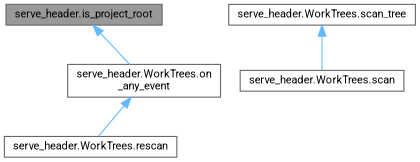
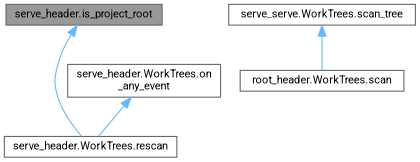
(322, 15) -> (322, 15)
(115, 49) -> (55, 87)
(322, 81) -> (322, 81)
